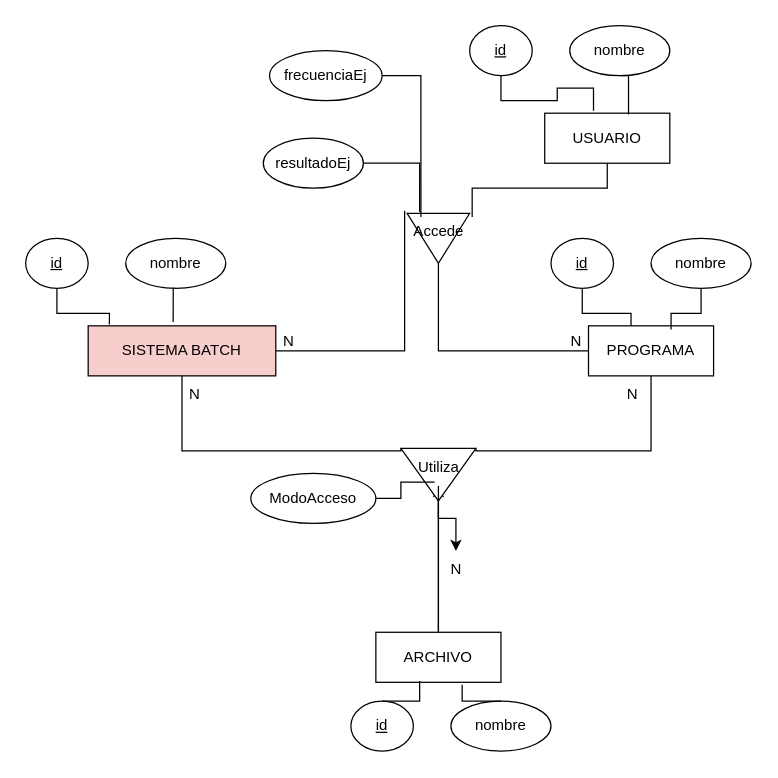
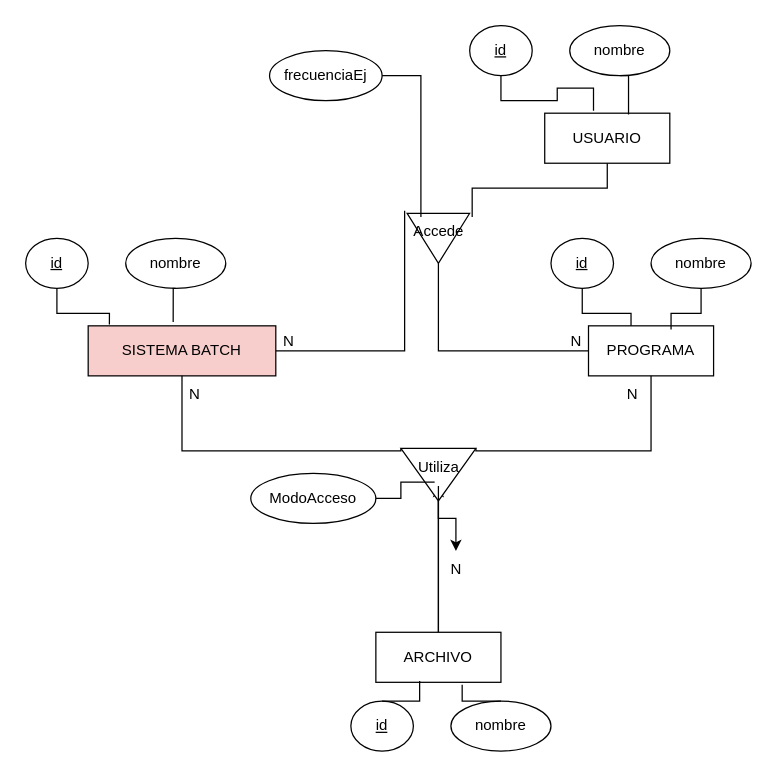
(313, 163) -> none
(390, 163) -> none
